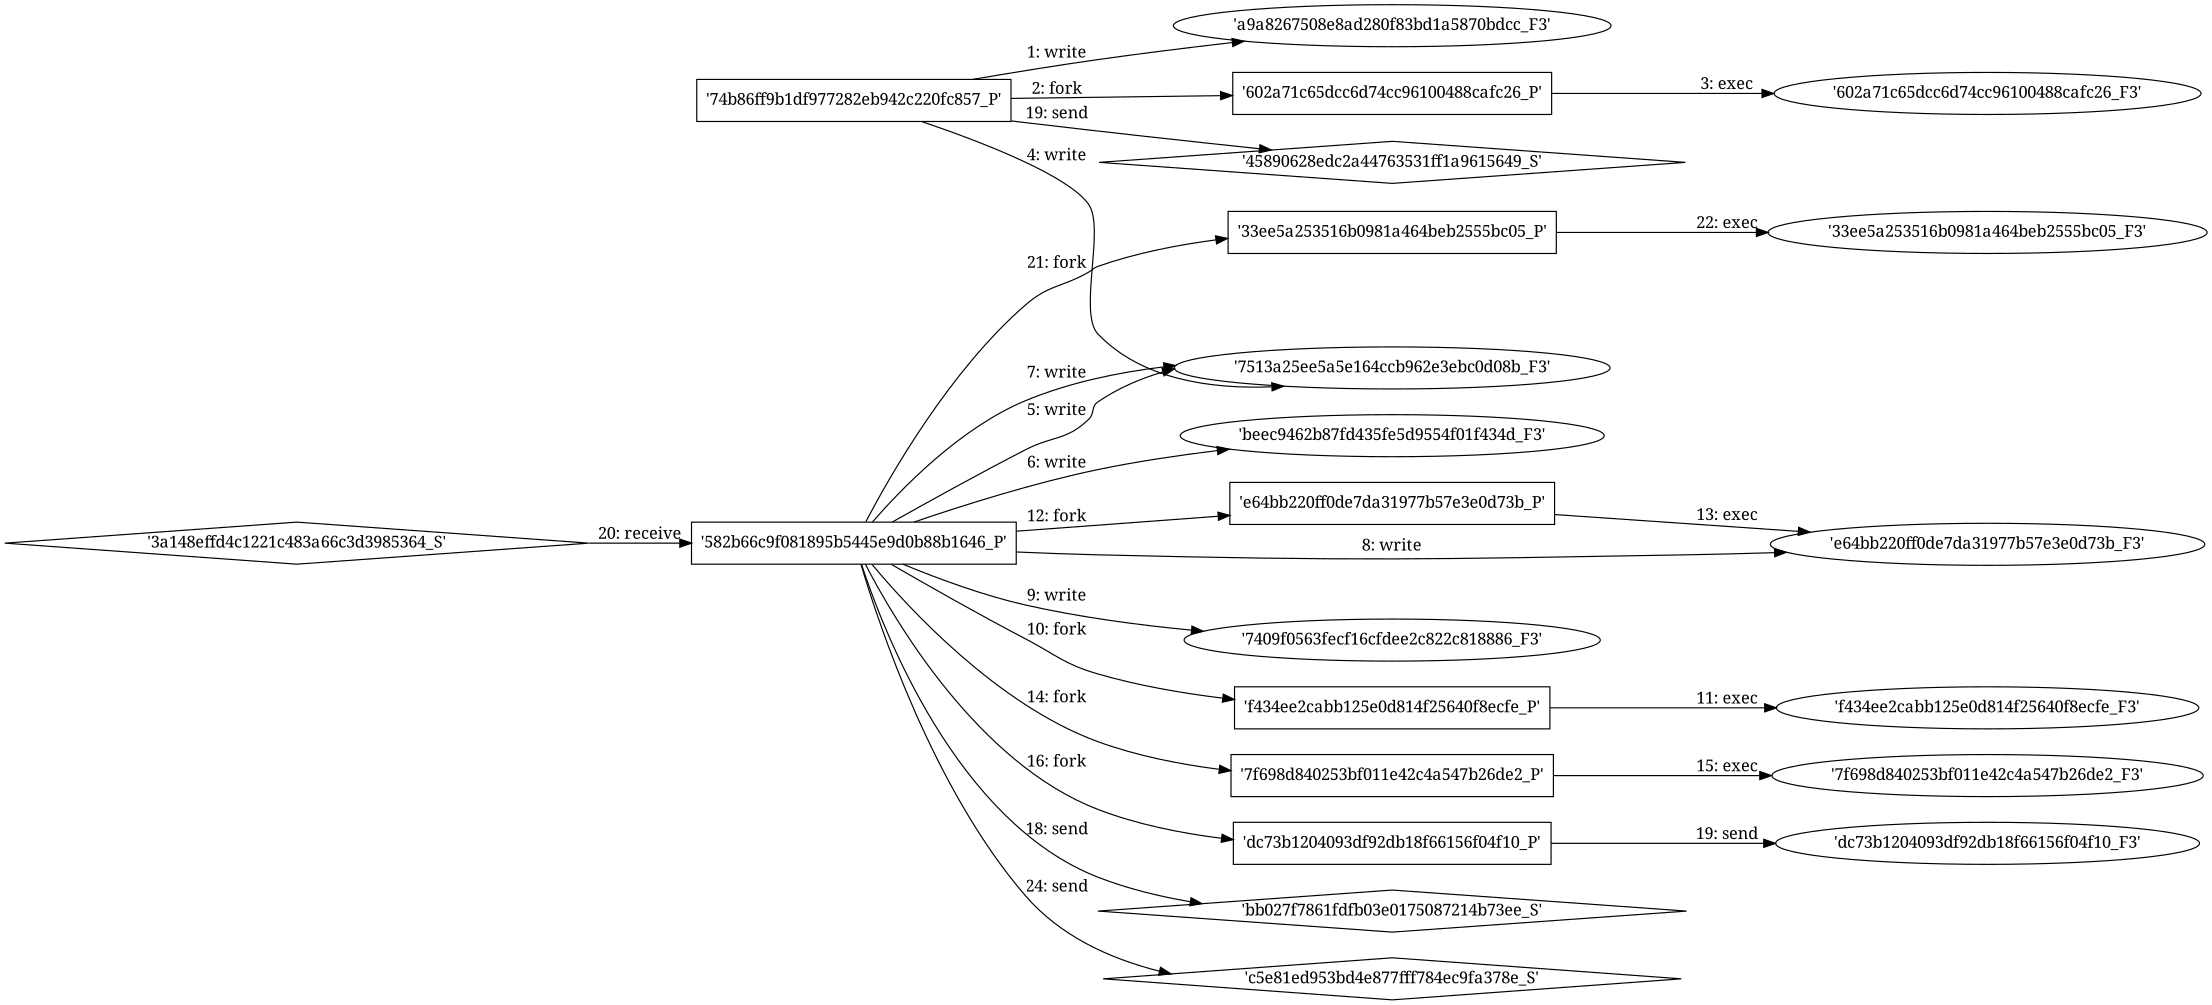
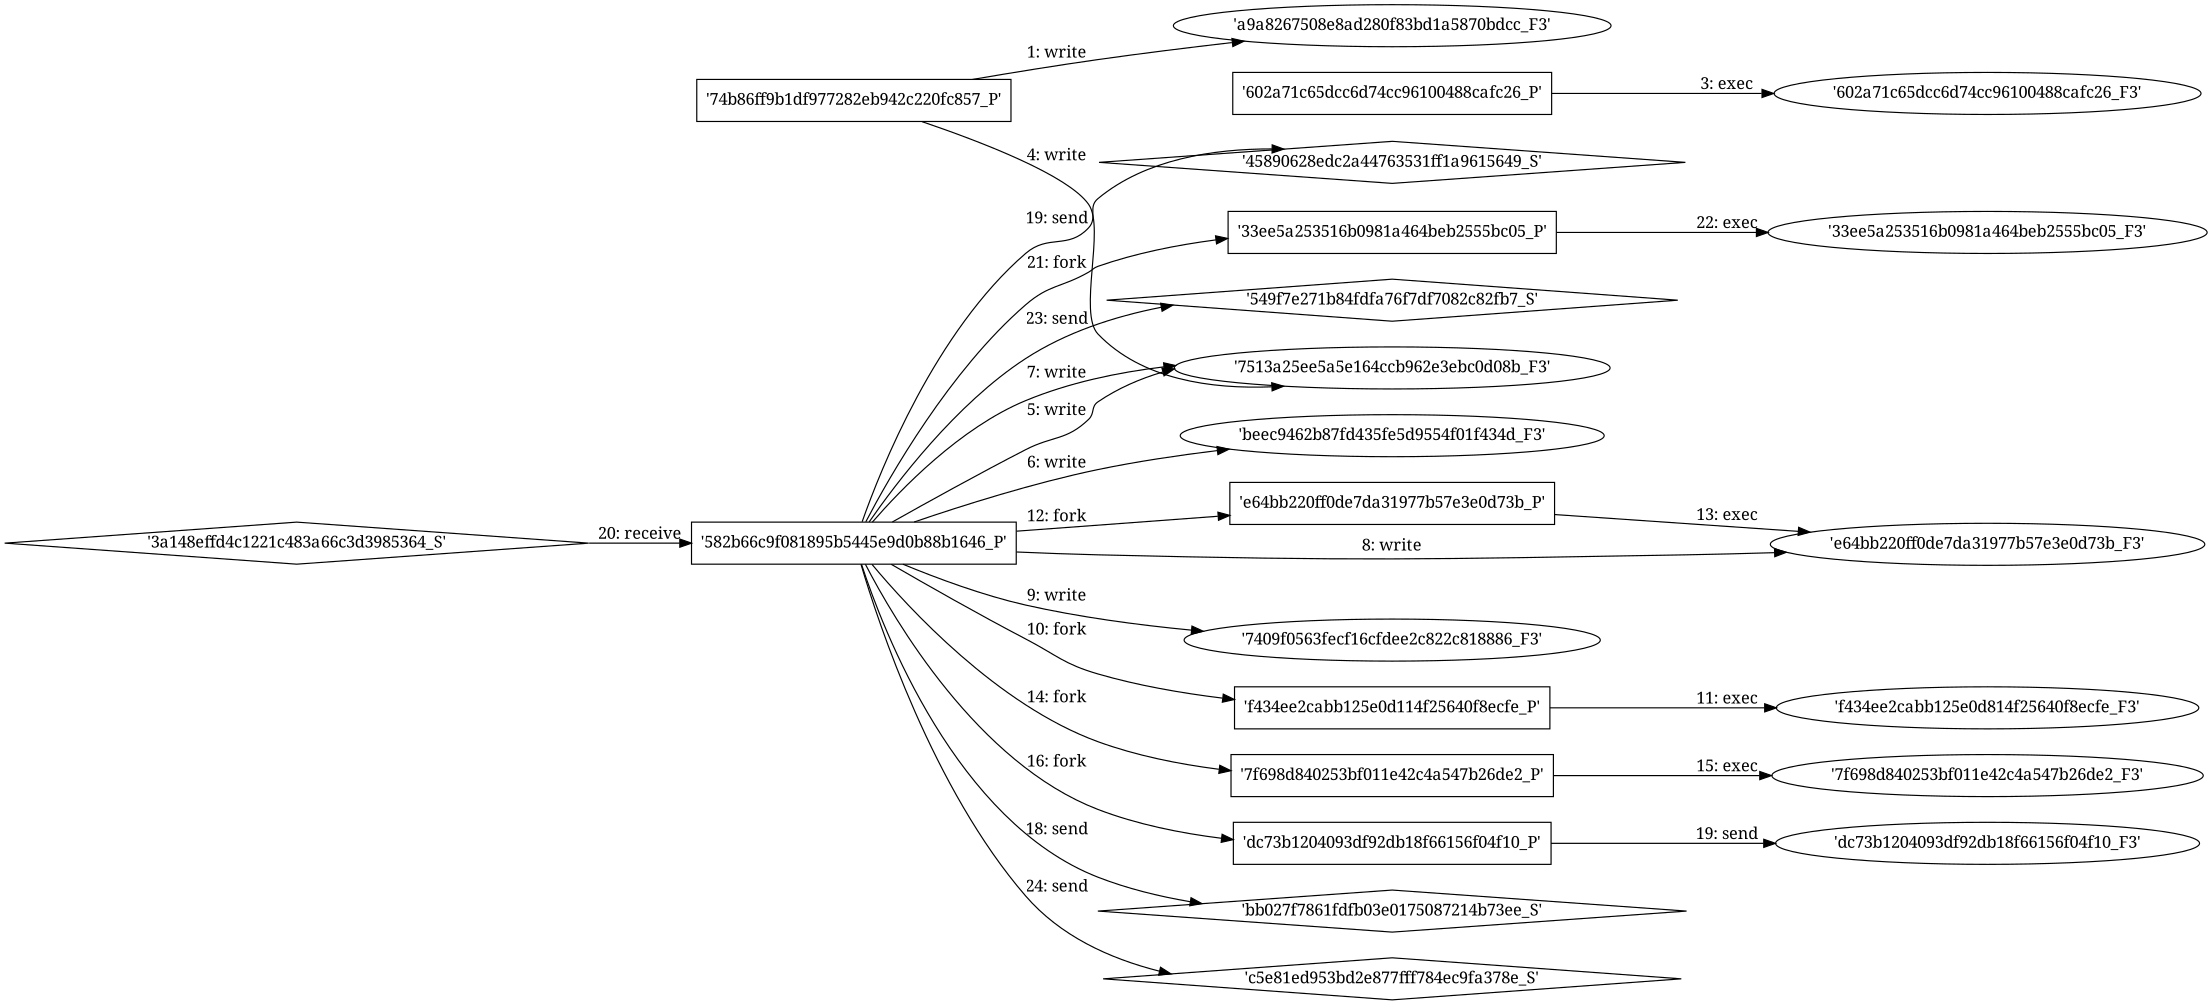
(1116, 97) -> none
(1135, 135) -> (1014, 265)
none -> (1392, 300)
(1392, 708) -> (1392, 708)
(1392, 979) -> (1392, 979)
